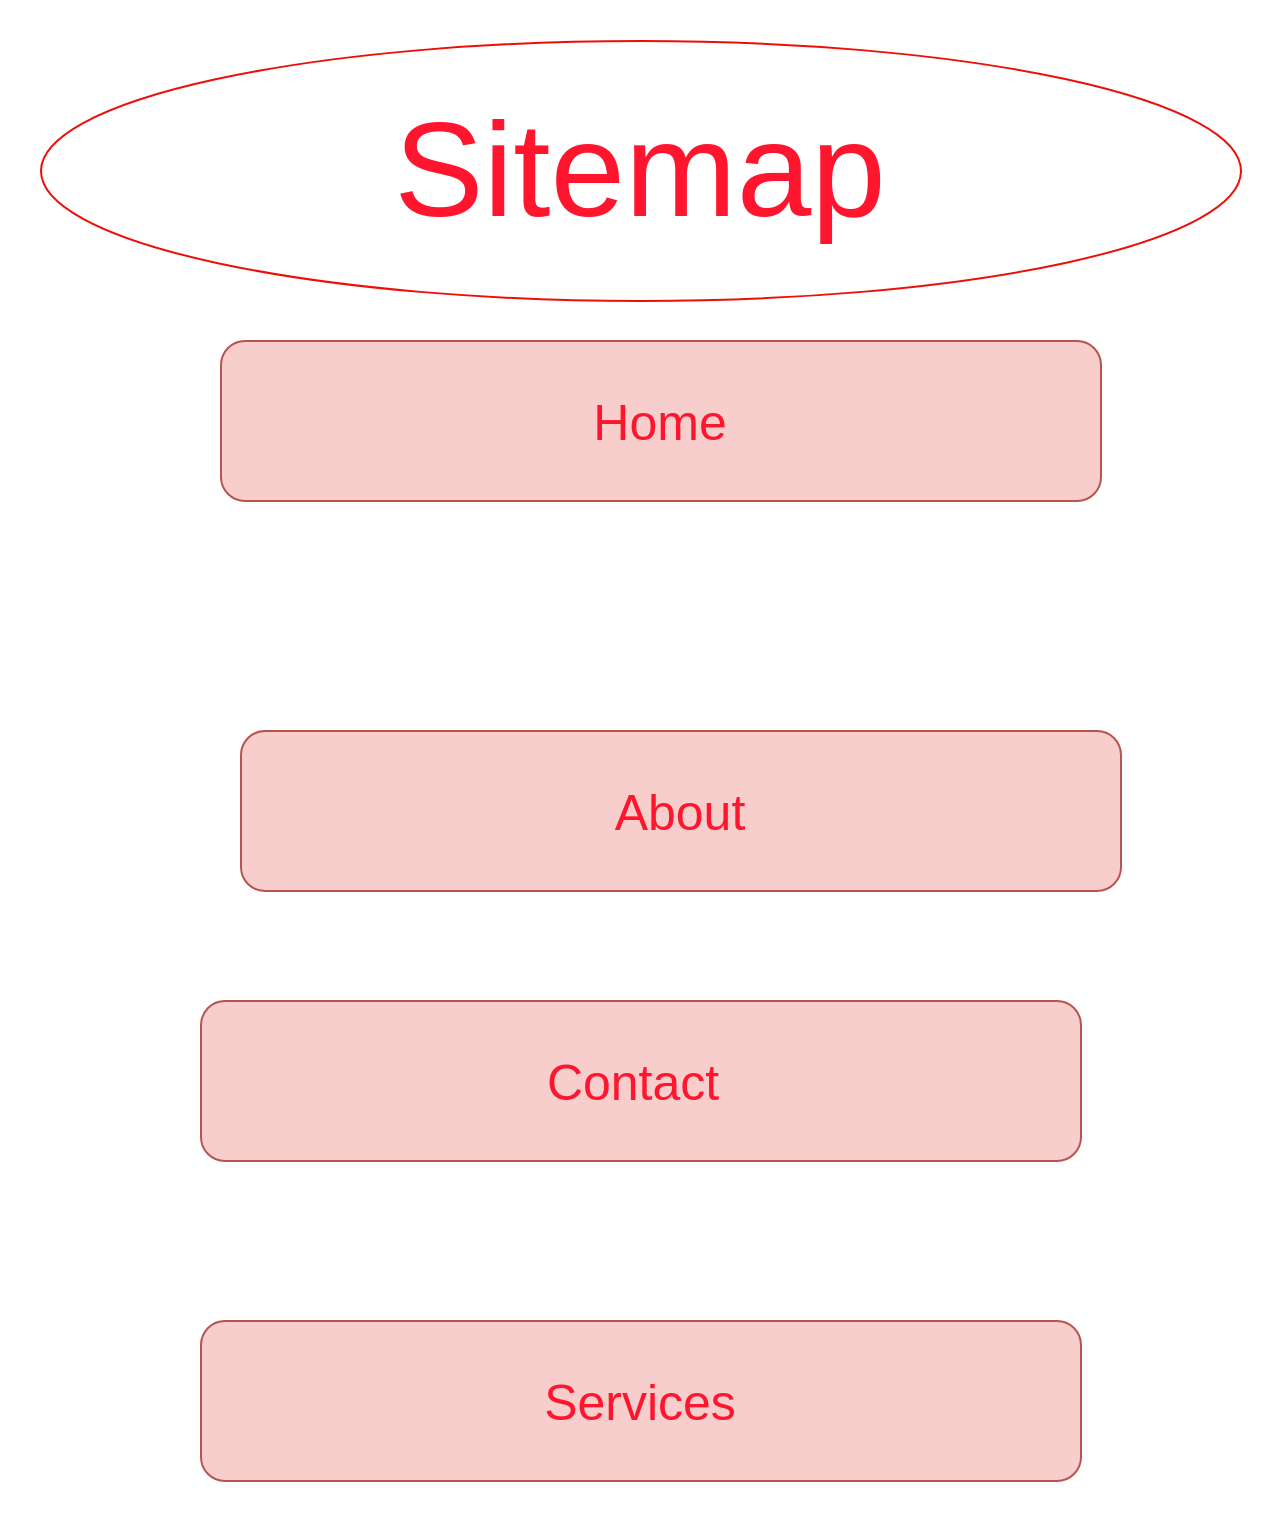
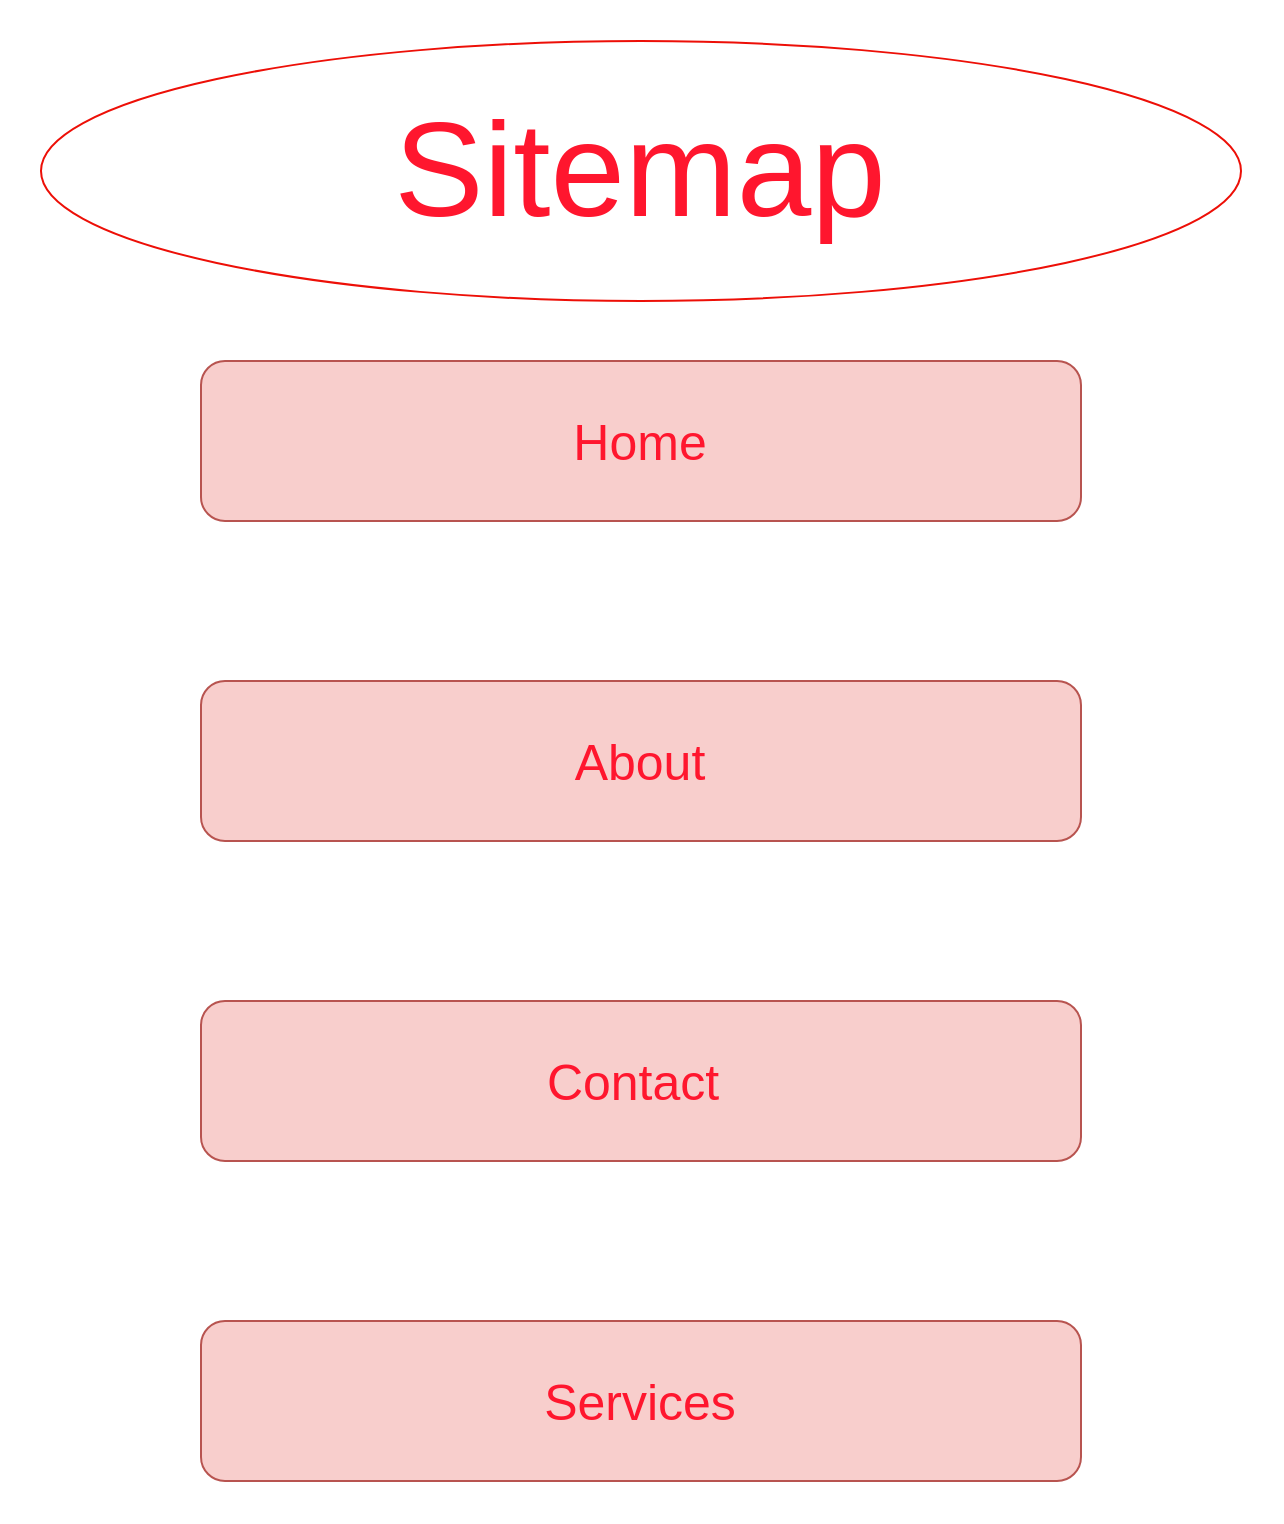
(661, 421) -> (641, 441)
(681, 811) -> (641, 761)
